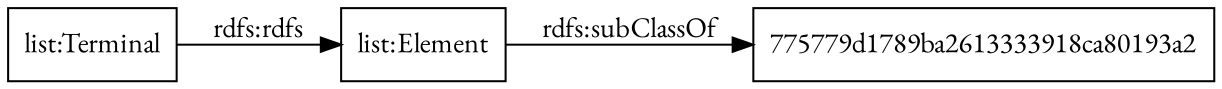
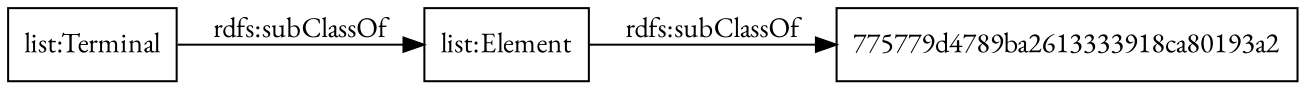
(259, 29) -> (301, 29)
(984, 45) -> (1067, 45)
